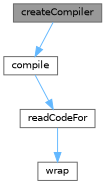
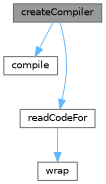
(42, 88) -> (67, 61)
